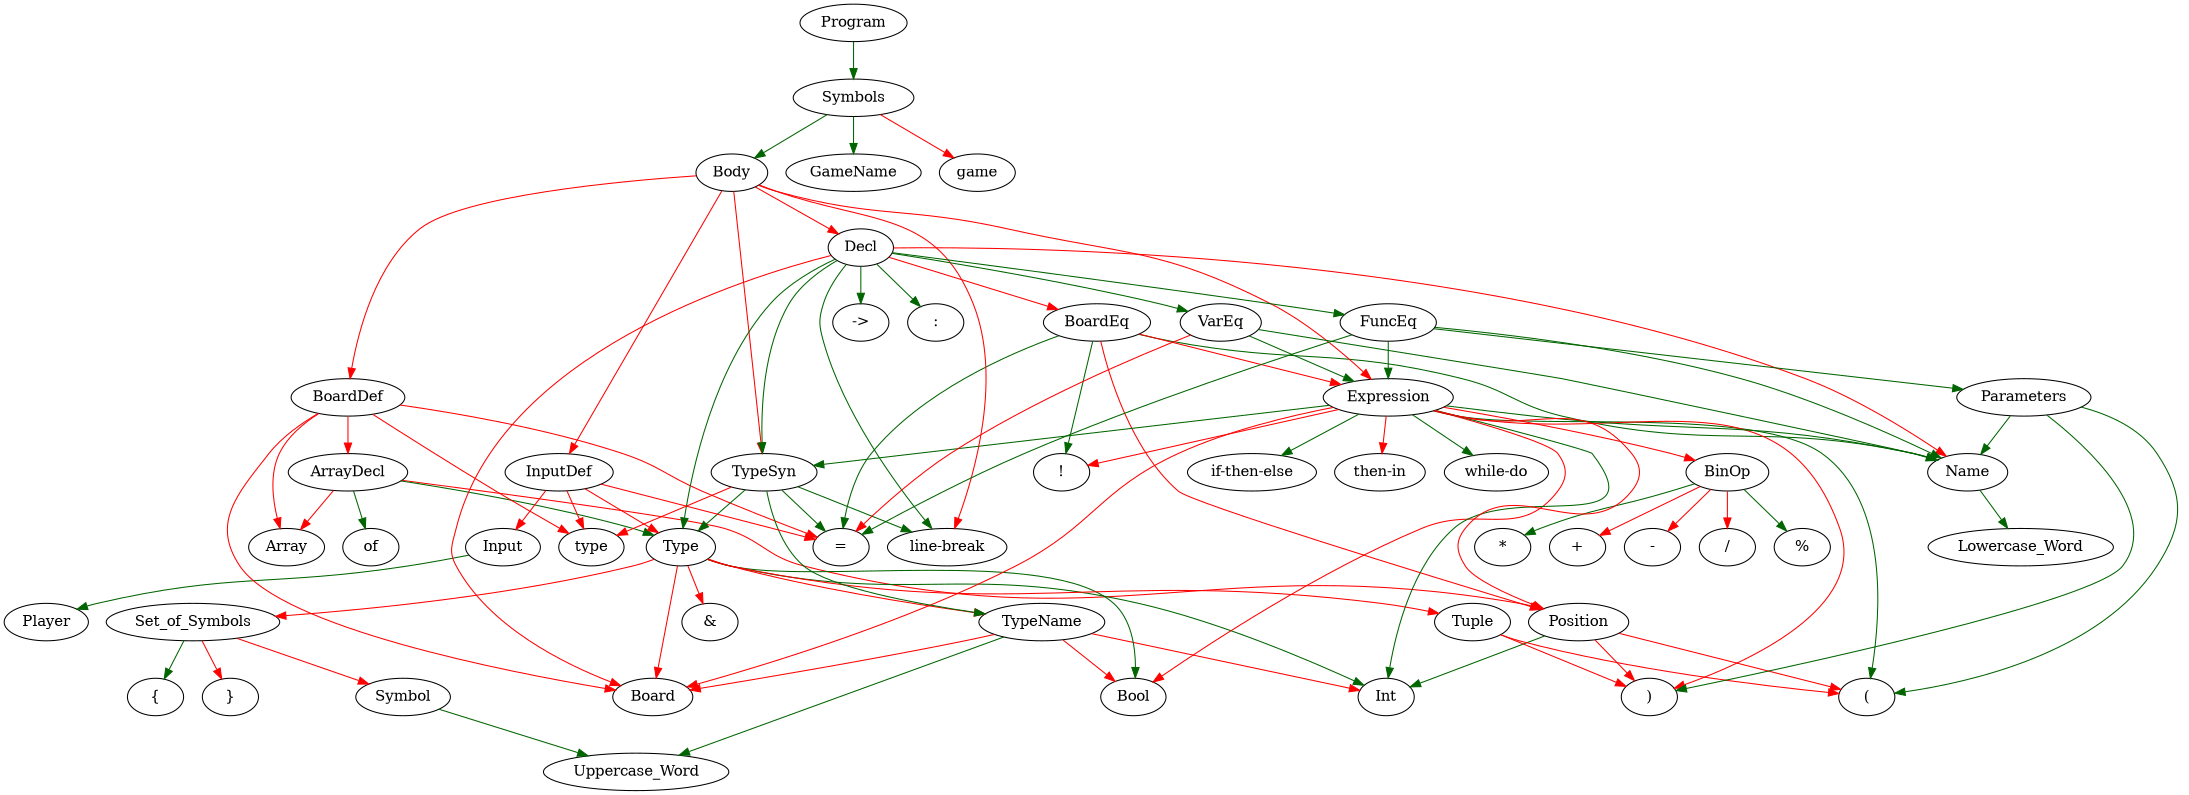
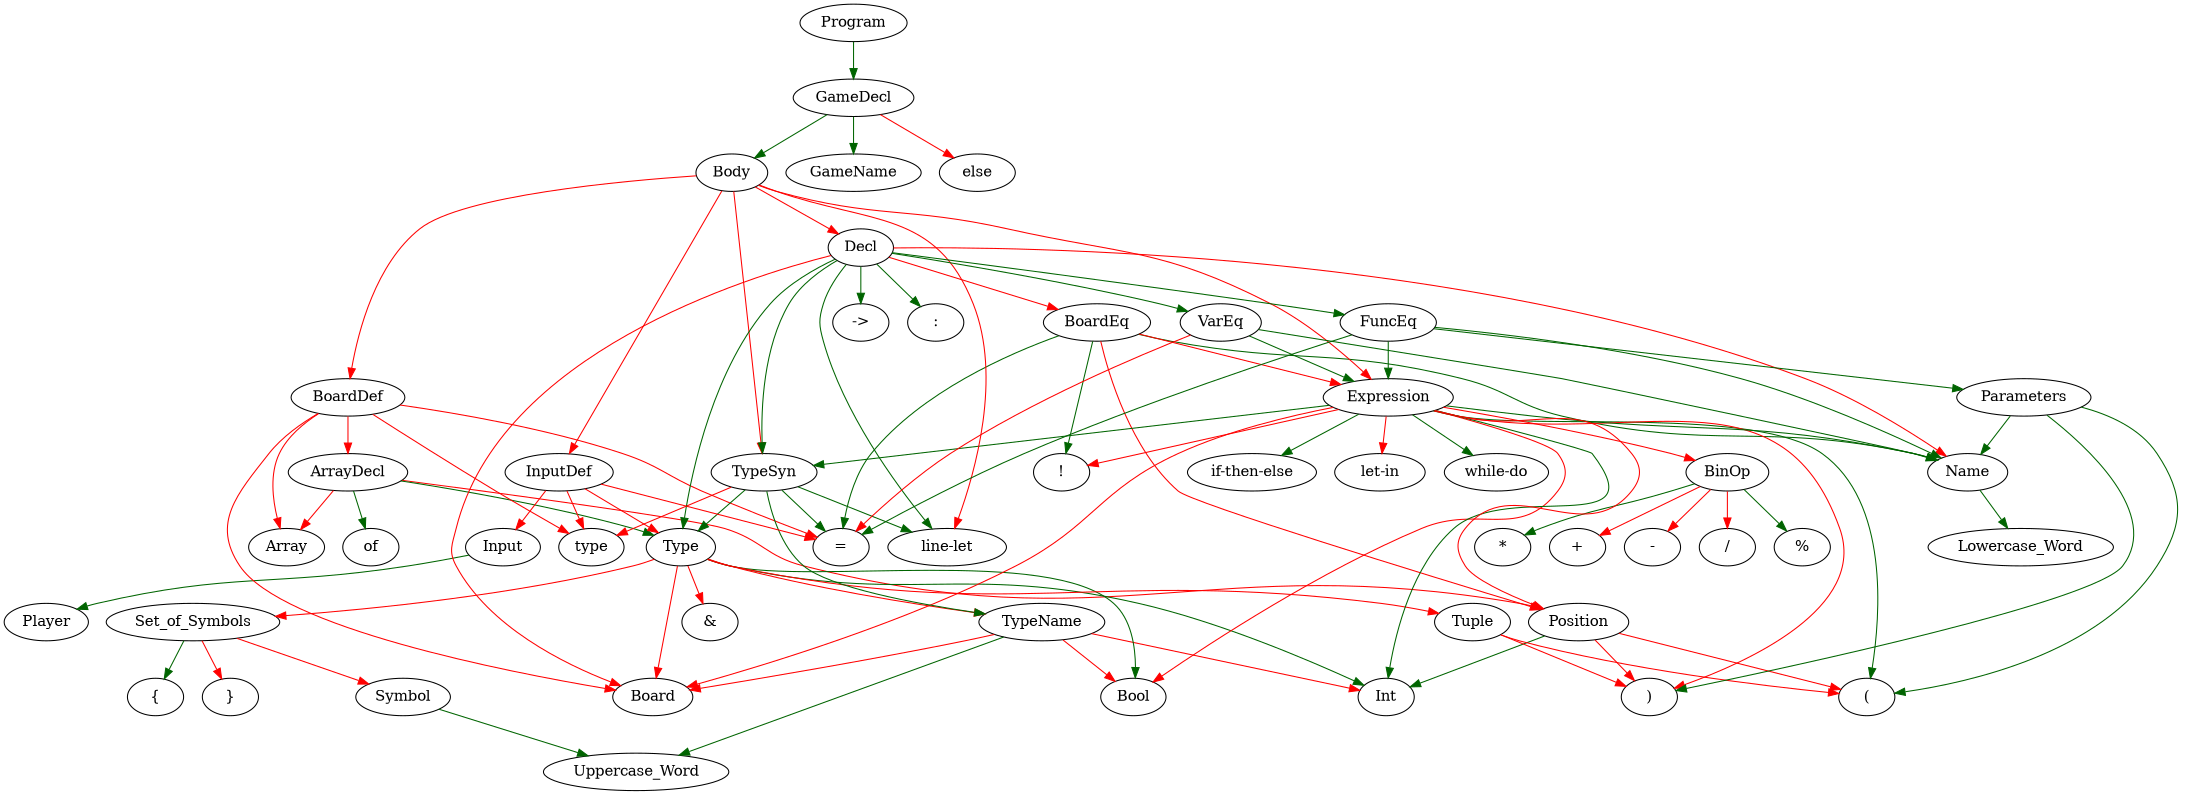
(854, 98) -> (854, 98)
(977, 173) -> (977, 173)
(1380, 472) -> (1380, 472)
(947, 547) -> (947, 547)
